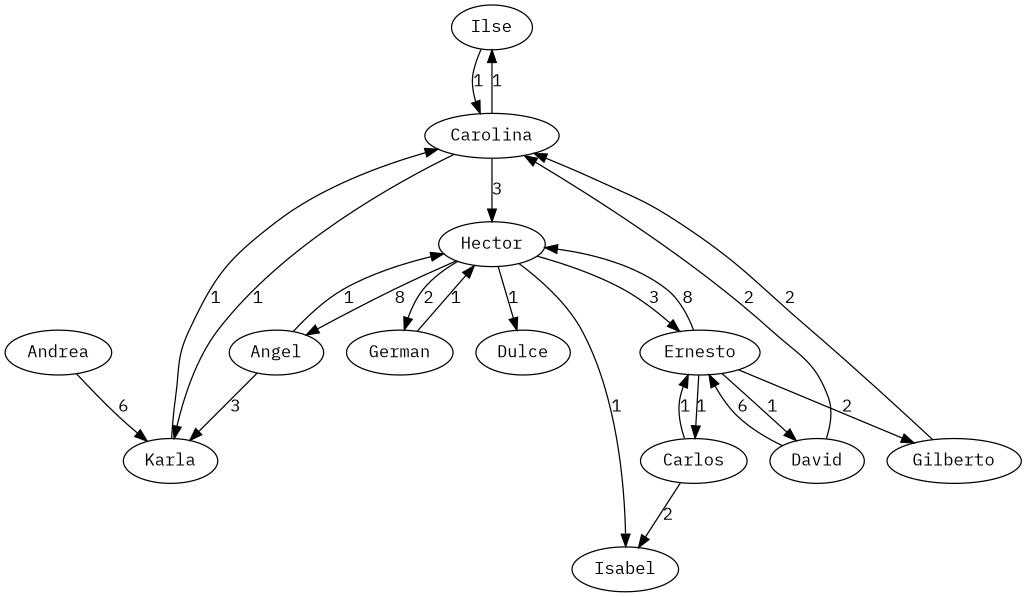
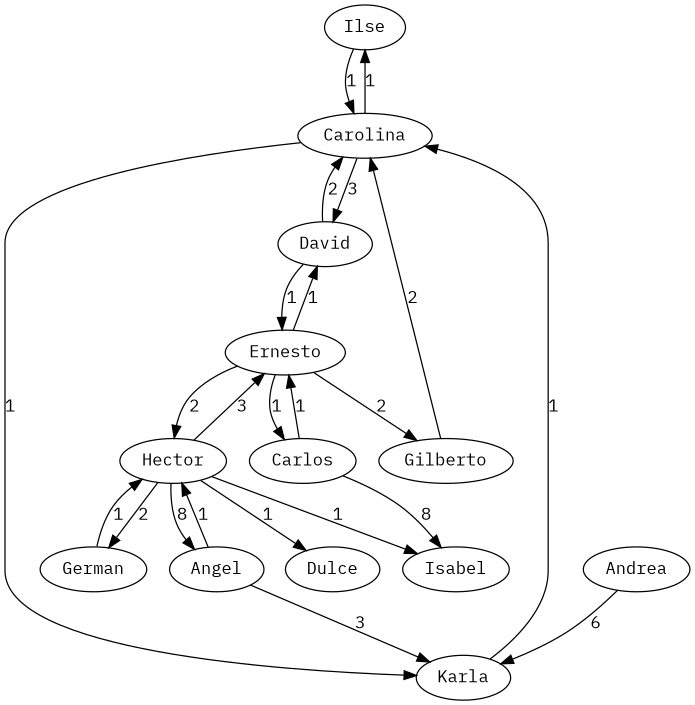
(492, 184) -> (347, 184)
(688, 298) -> (195, 407)
(743, 407) -> (292, 298)
(668, 515) -> (427, 515)
